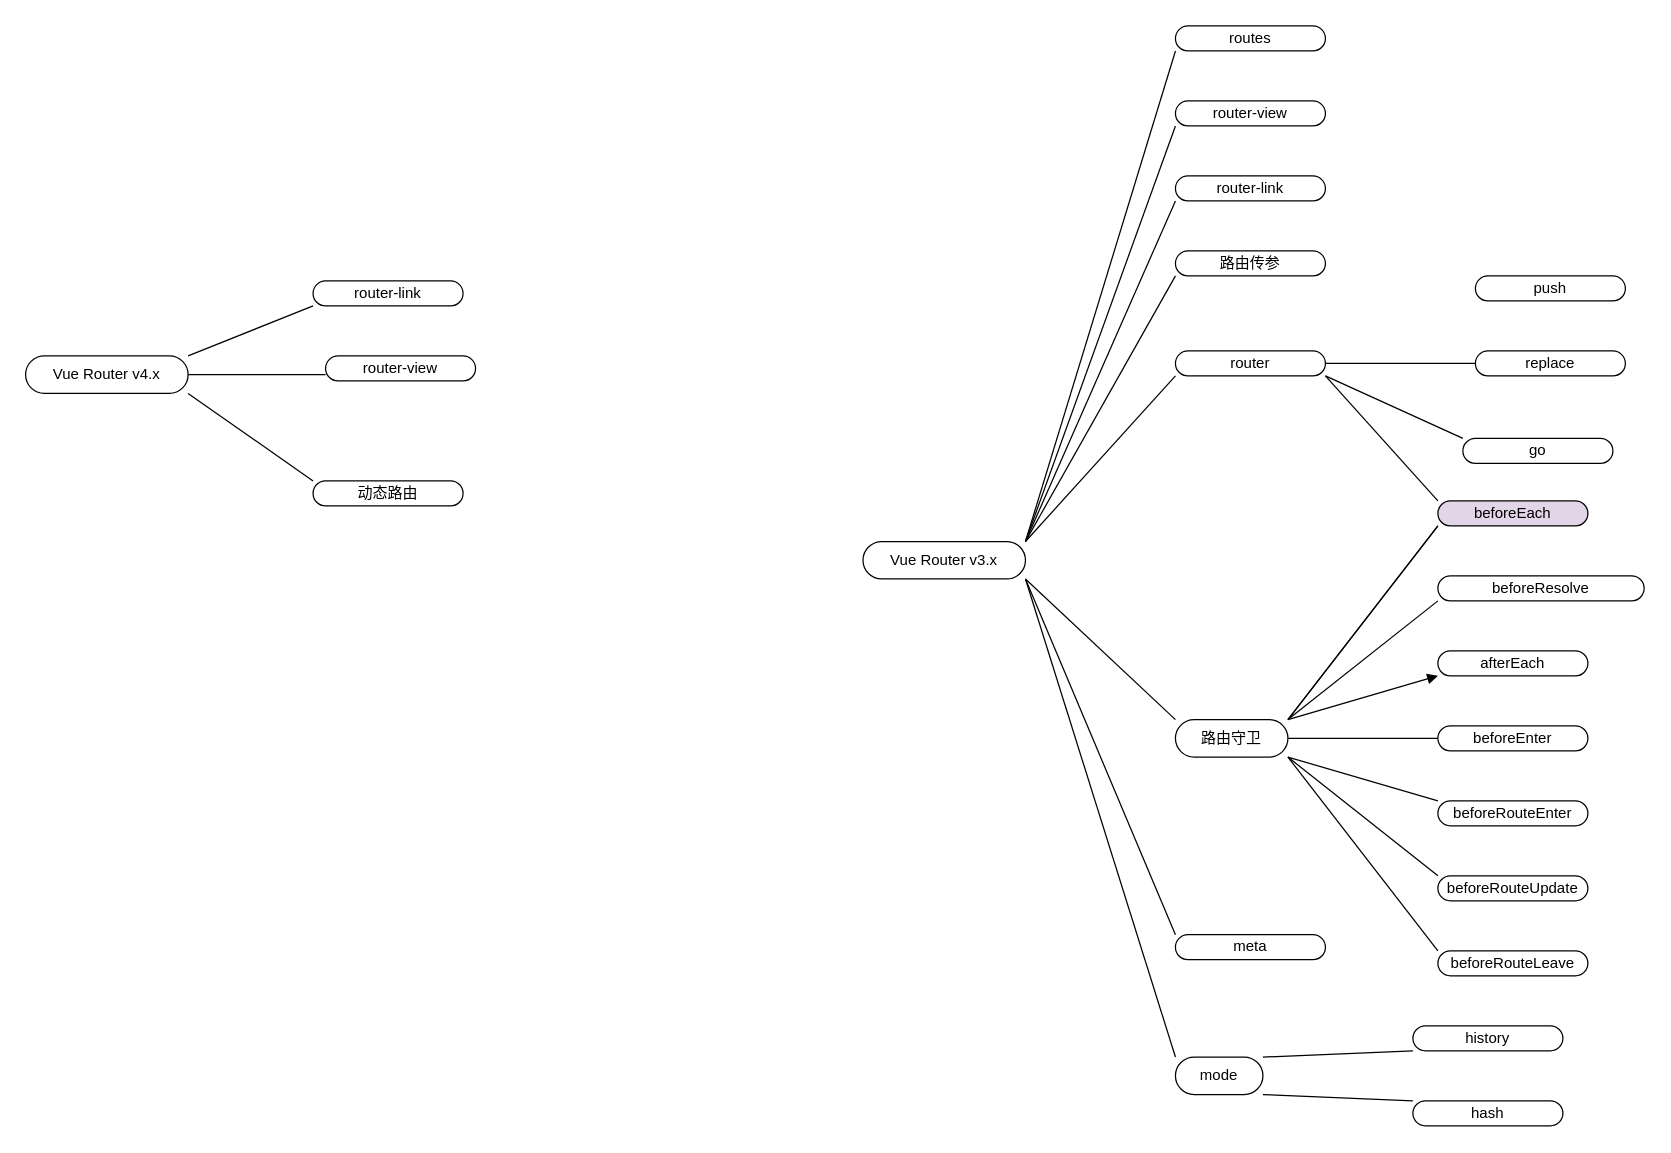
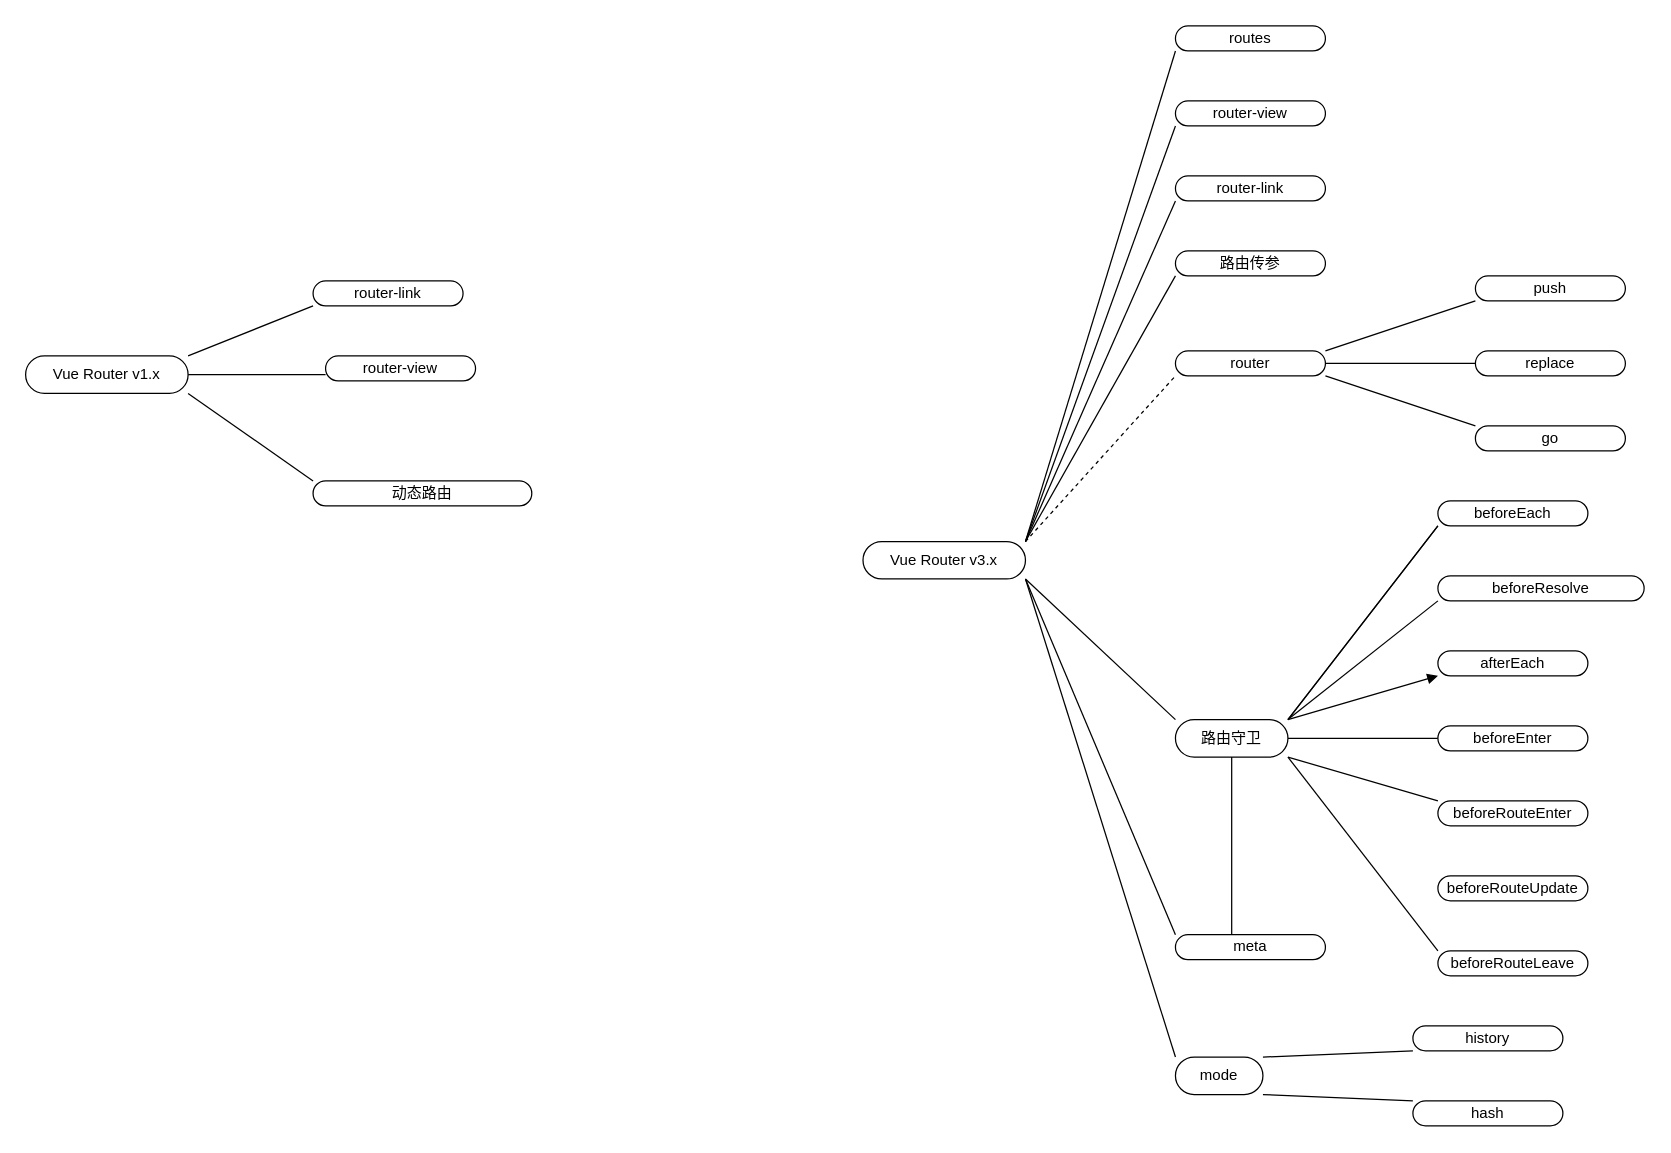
(107, 374) -> (107, 374)
(1384, 441) -> (1401, 325)
(1538, 451) -> (1551, 438)
(1102, 457) -> (1102, 457)
(388, 493) -> (423, 493)
(1513, 513) -> (1513, 513)
(1368, 820) -> (1232, 847)
